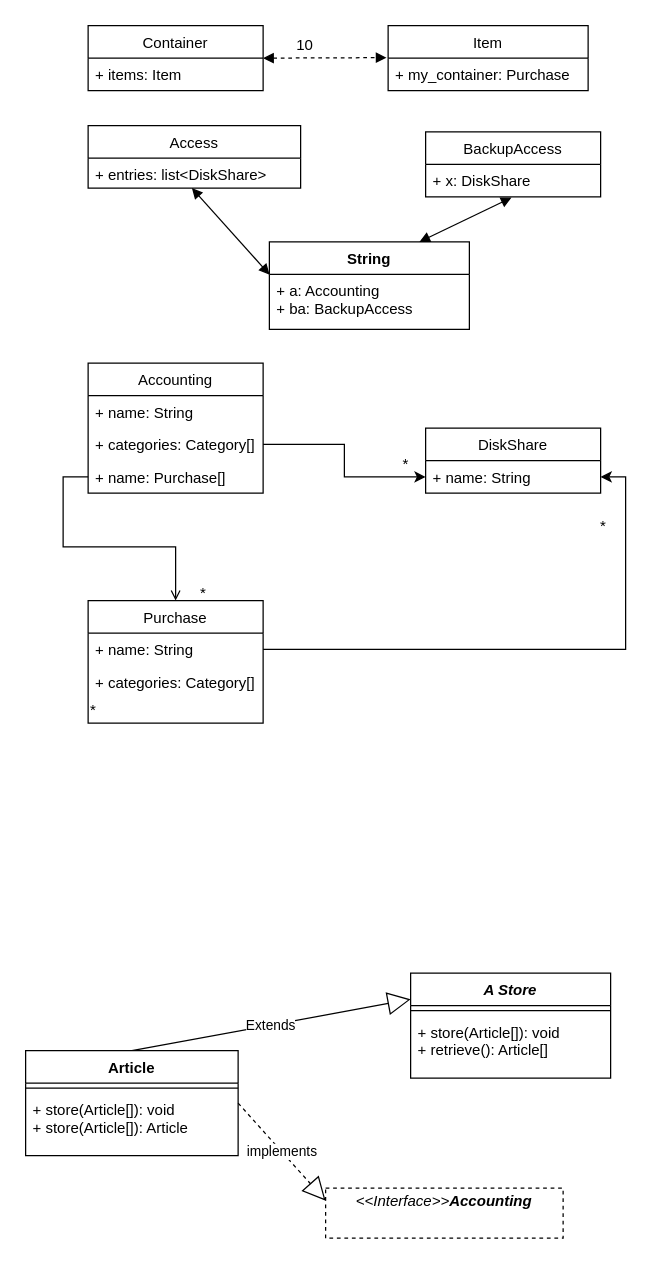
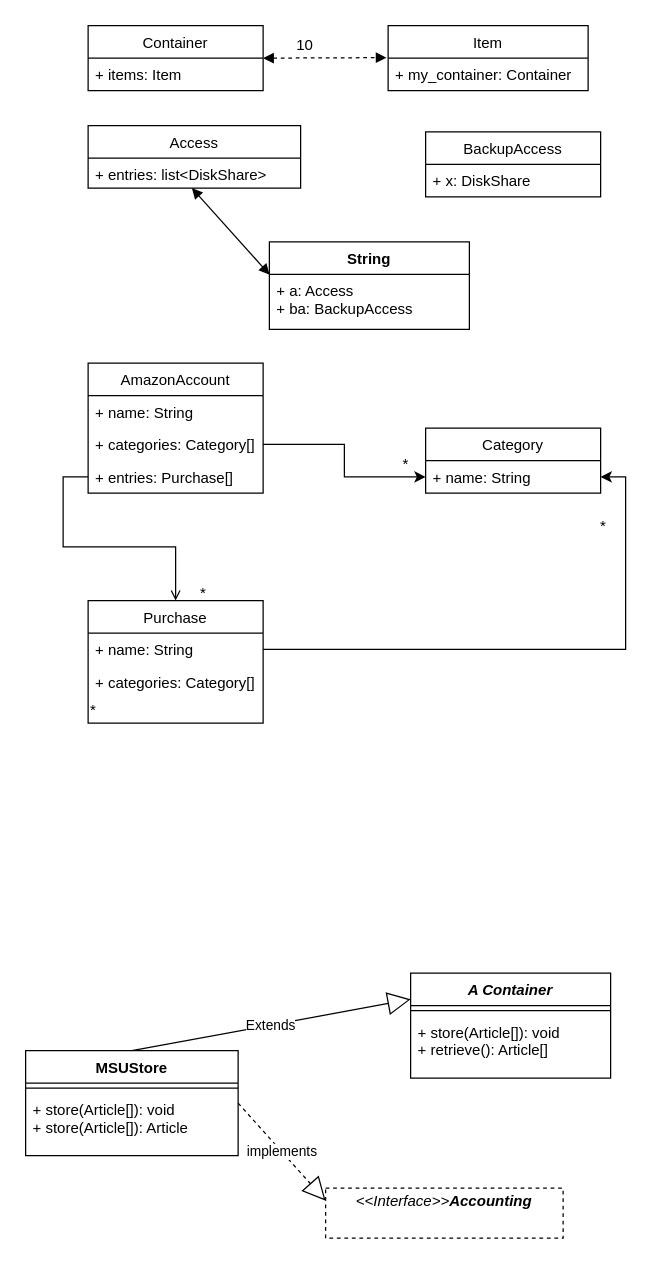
(488, 75) -> (490, 75)
(465, 220) -> none
(331, 291) -> (317, 291)
(175, 380) -> (175, 380)
(513, 445) -> (513, 445)
(165, 478) -> (175, 478)
(510, 990) -> (510, 990)
(131, 1068) -> (131, 1068)
